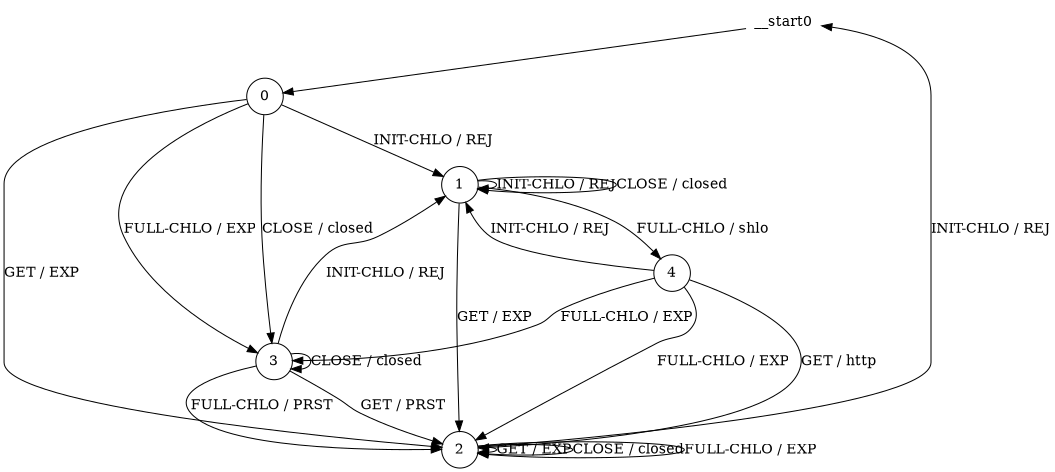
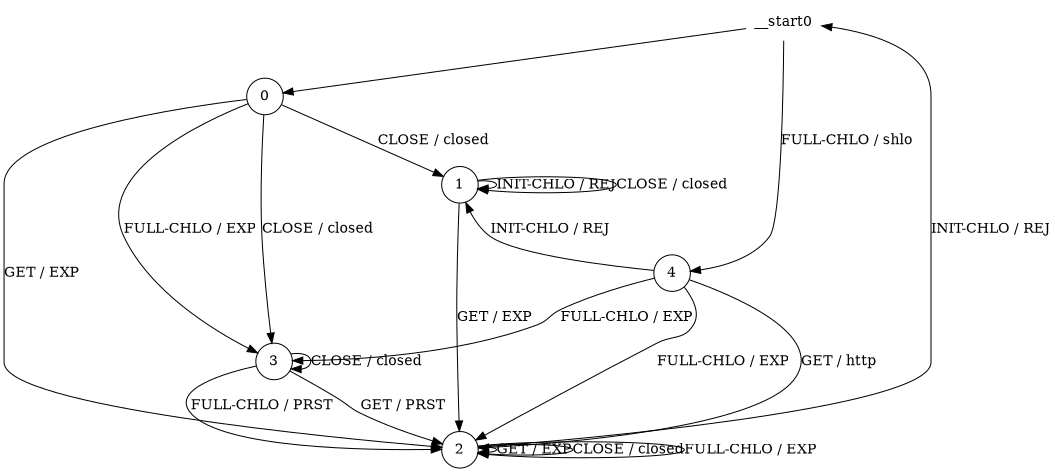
(434, 141) -> (434, 141)
(572, 205) -> (779, 178)
(335, 249) -> none
